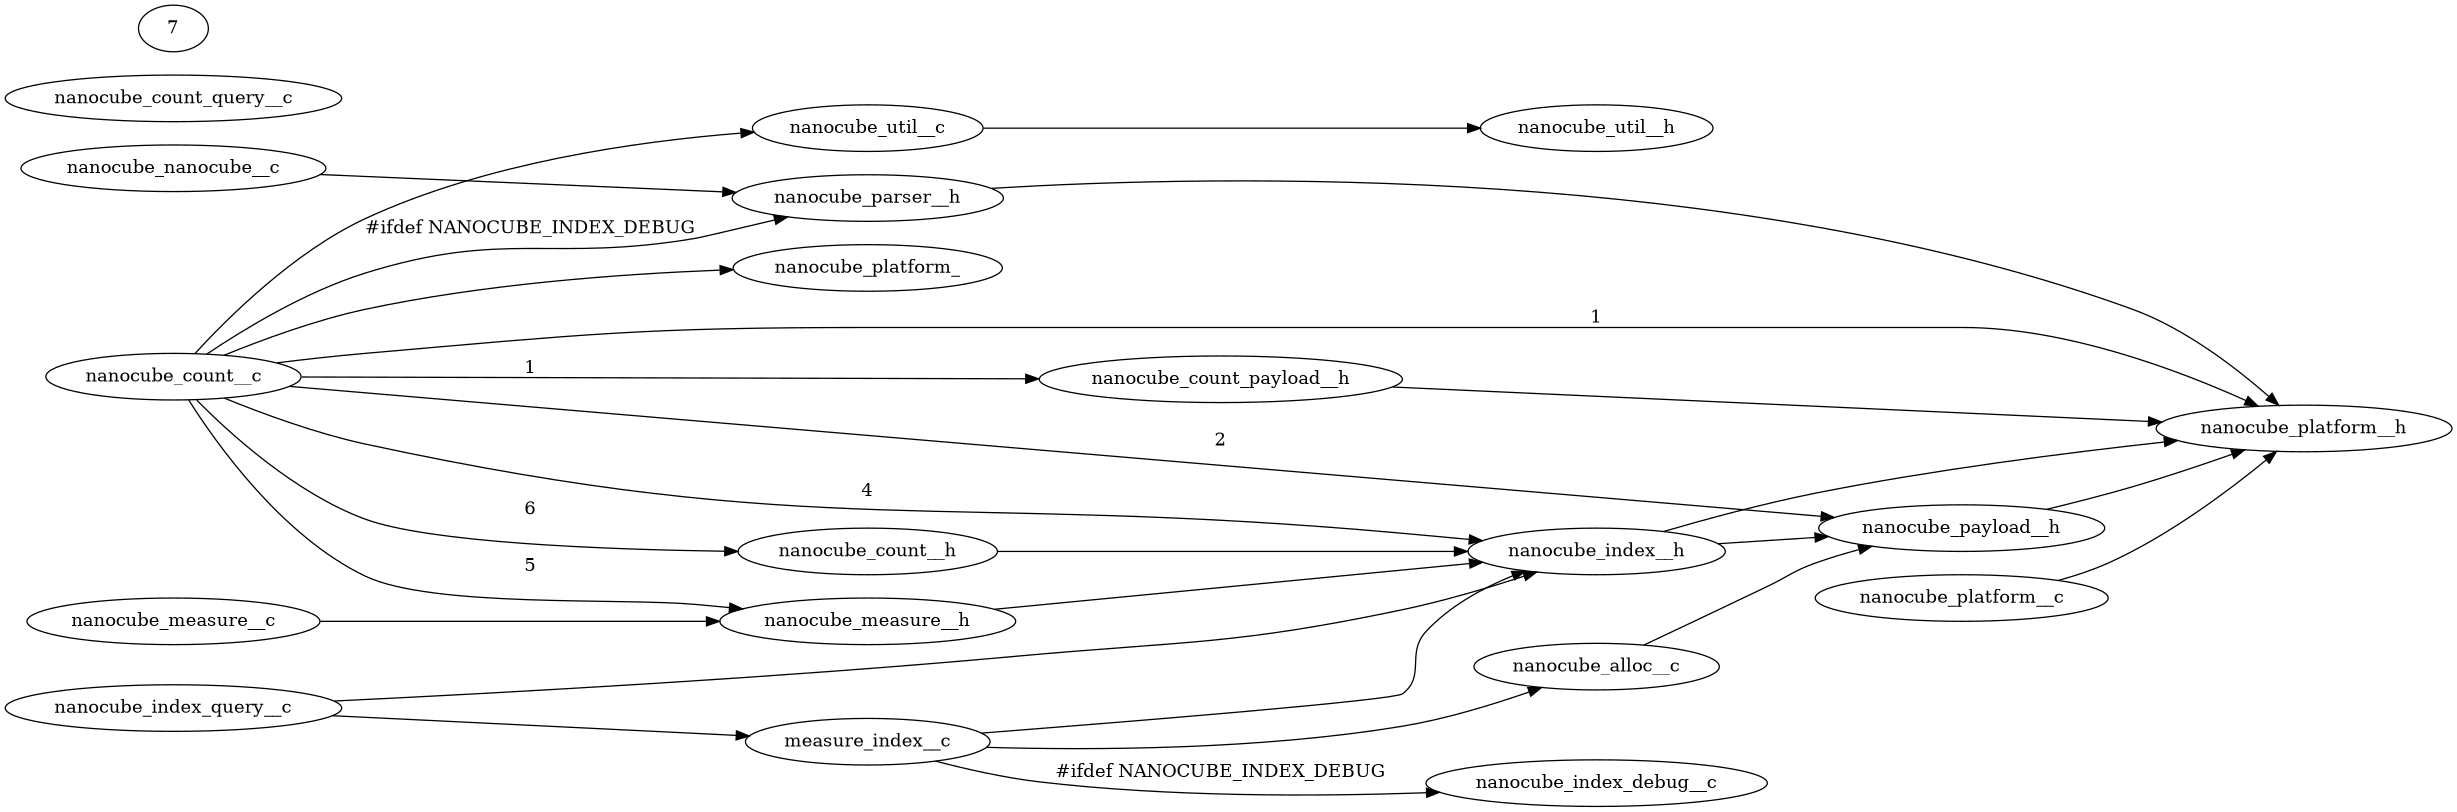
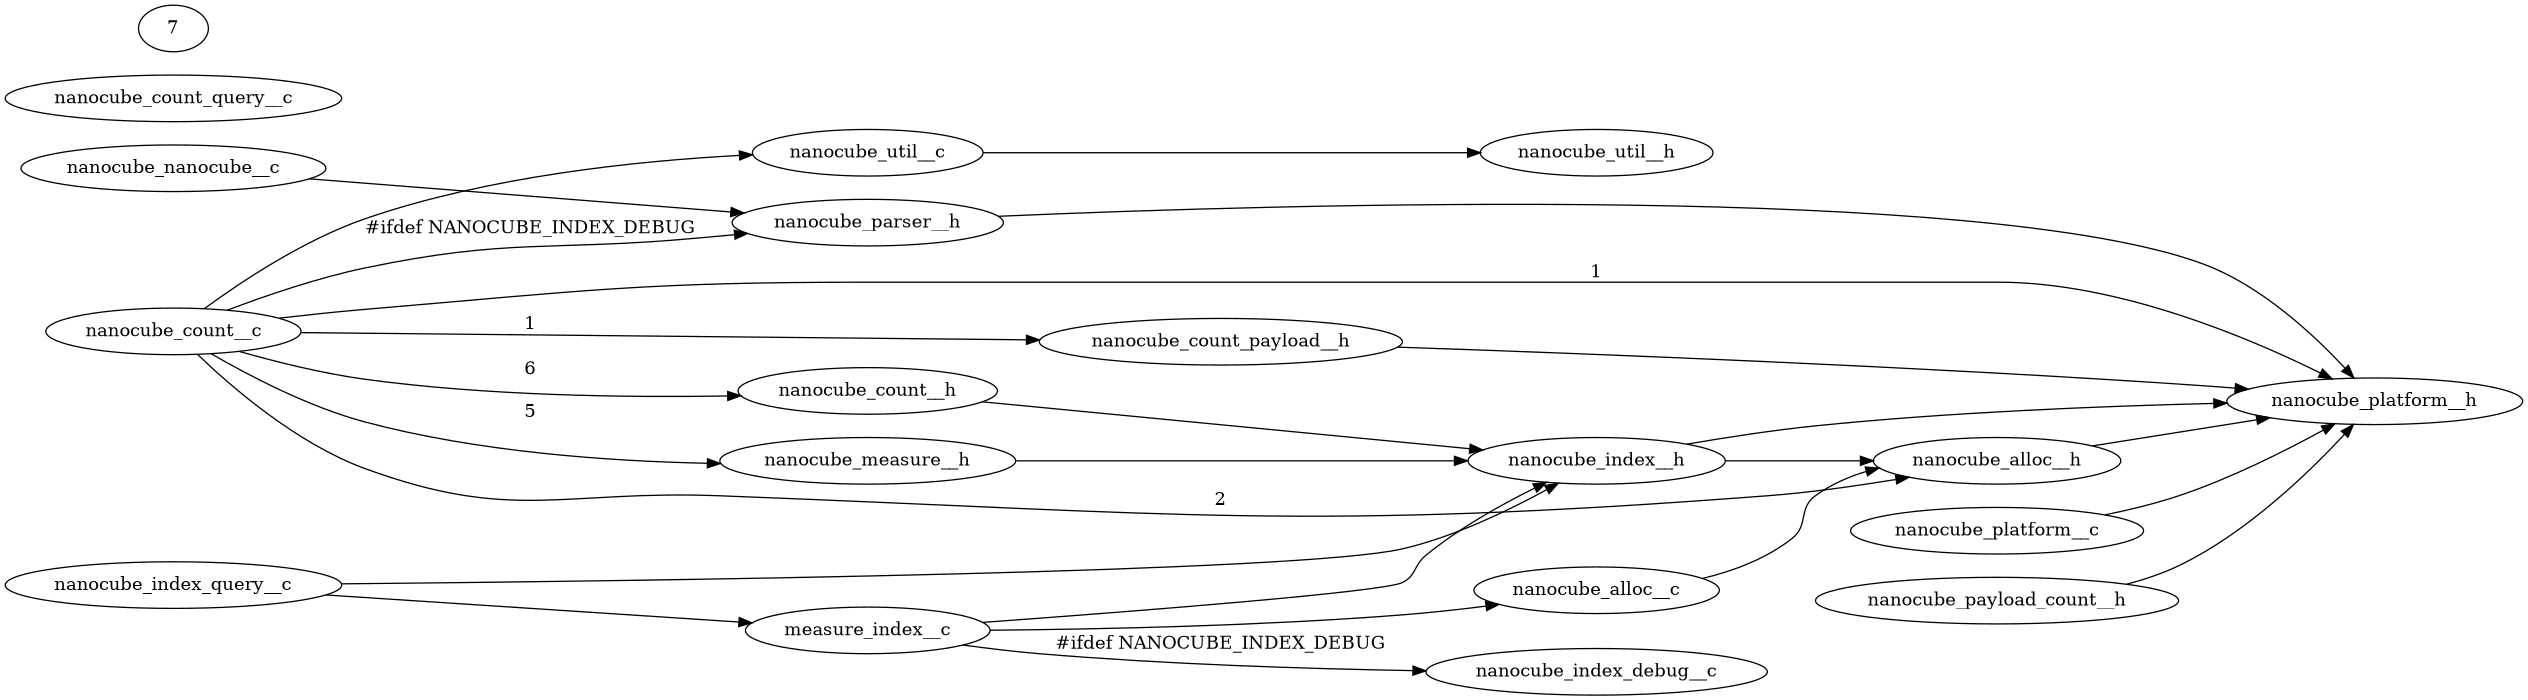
(868, 268) -> none
(841, 508) -> none
(1962, 528) -> (1997, 461)
none -> (1997, 601)
(173, 621) -> none
